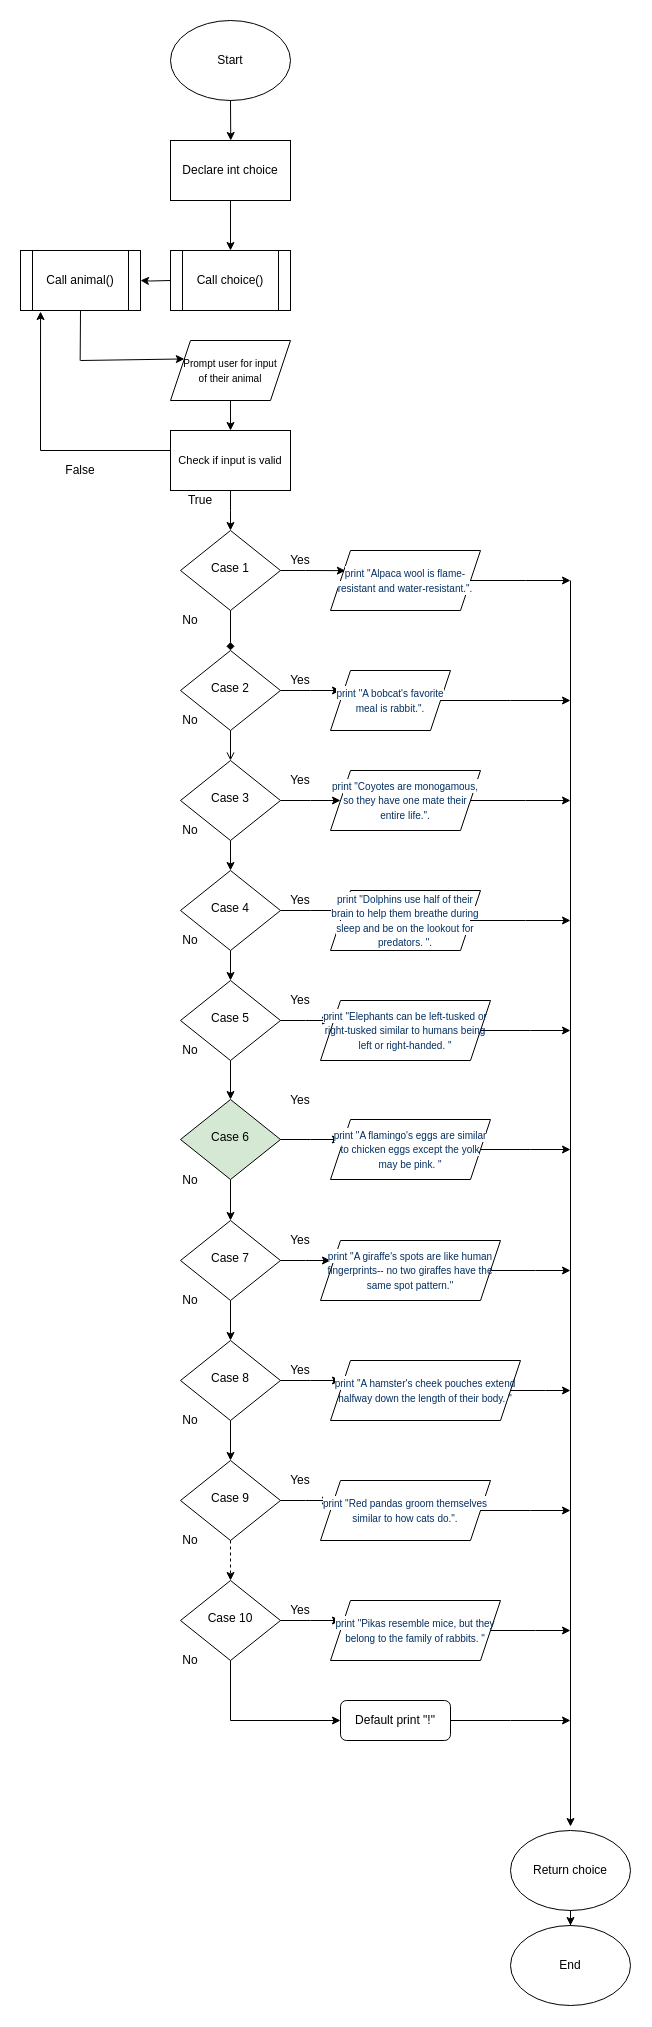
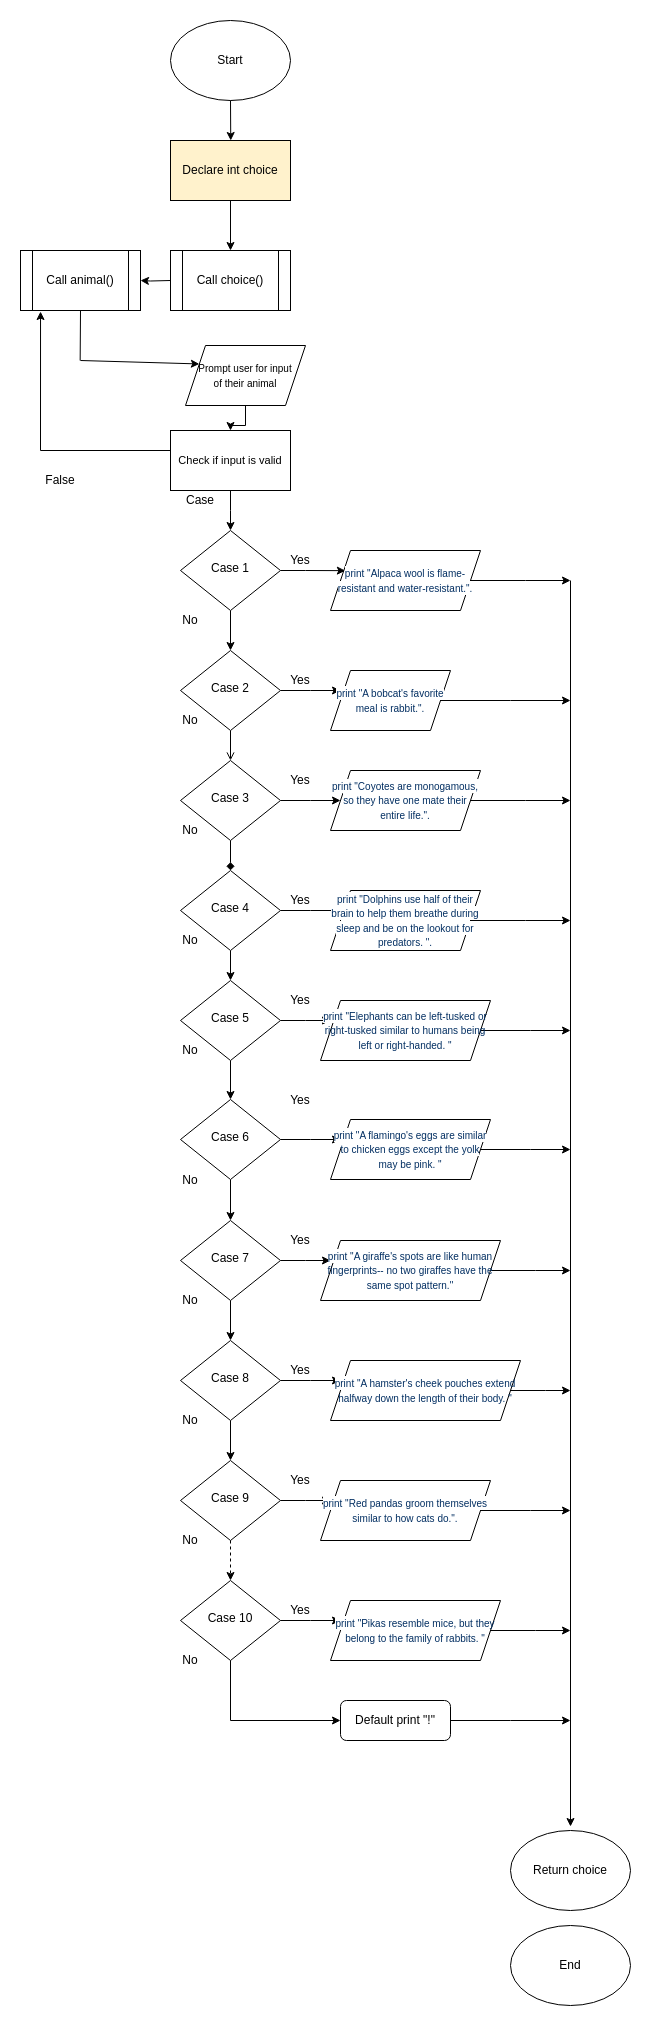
(231, 171) -> (231, 171)
(231, 371) -> (246, 376)
(81, 471) -> (61, 481)
(201, 501) -> (201, 501)
(231, 642) -> (231, 642)
(231, 862) -> (231, 862)
(231, 1140) -> (231, 1140)
(571, 1910) -> none
